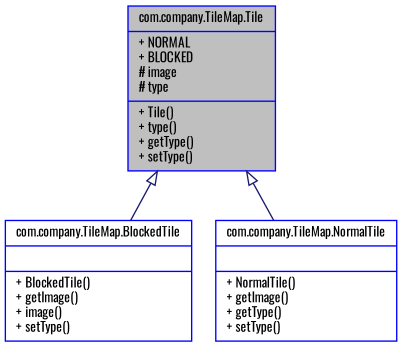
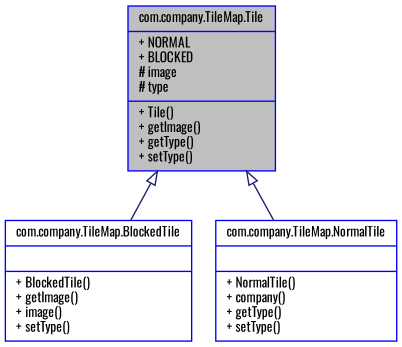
(157, 128) -> (170, 128)
(257, 298) -> (256, 298)
